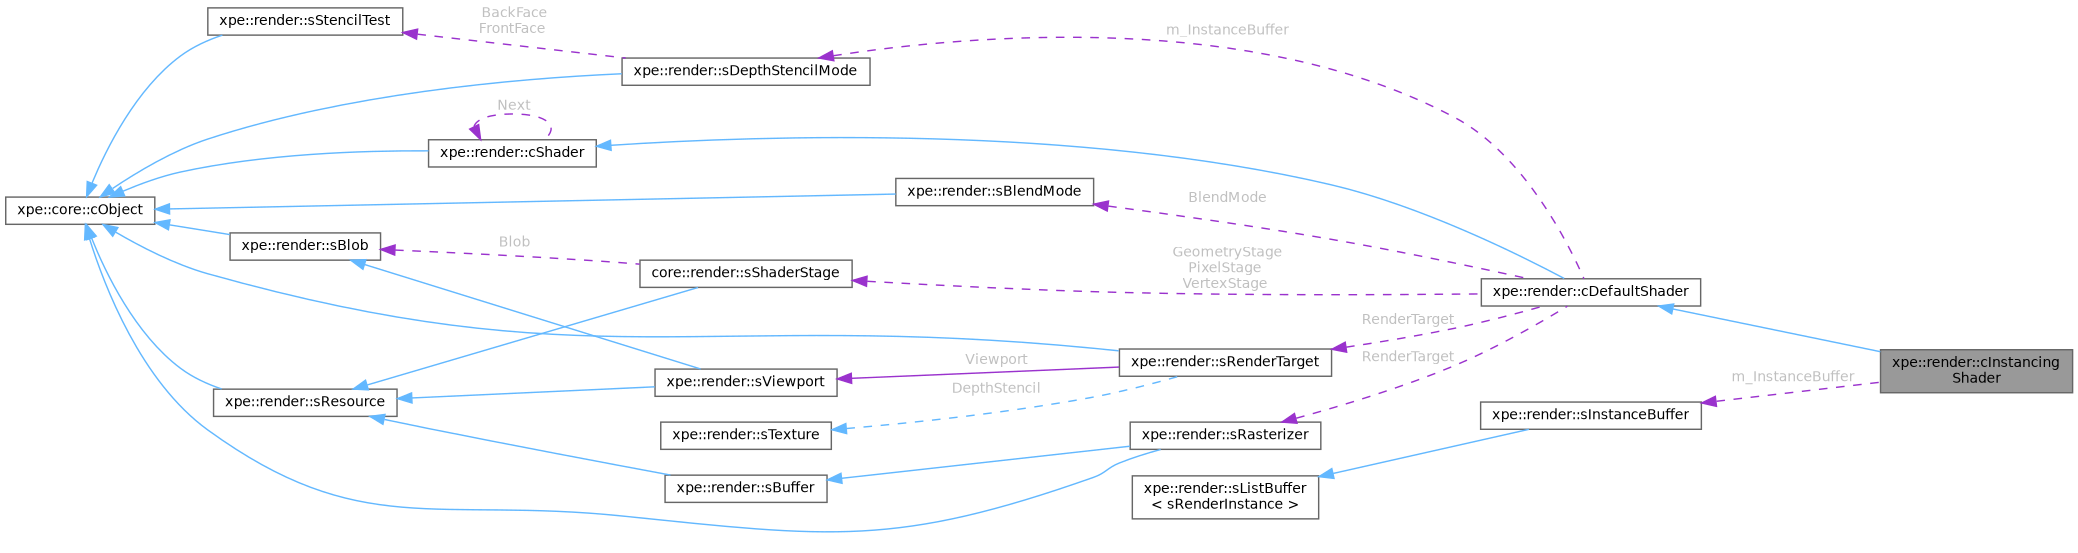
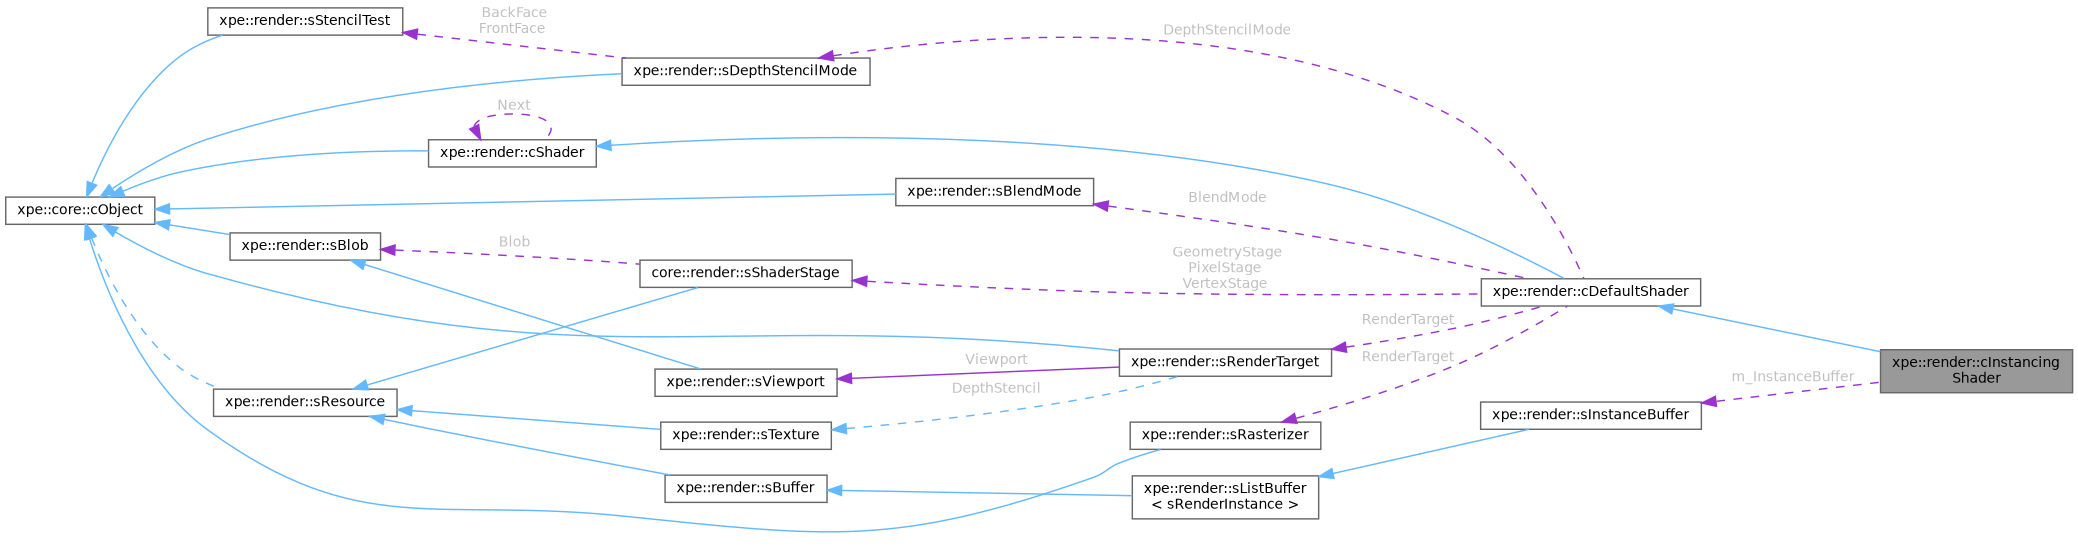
(1226, 31) -> (1226, 31)
(141, 328) -> (141, 328)
(533, 392) -> (536, 420)
(986, 462) -> (987, 493)
